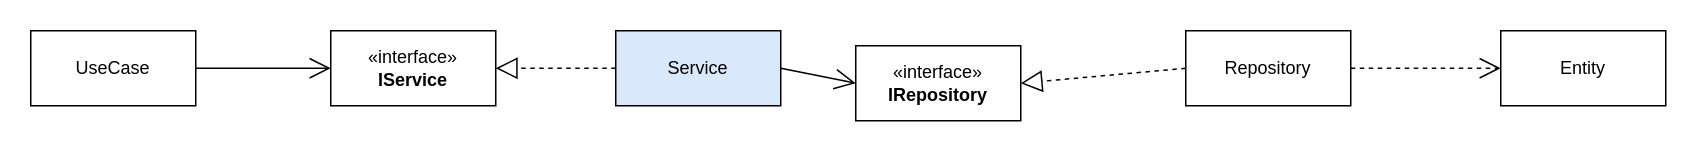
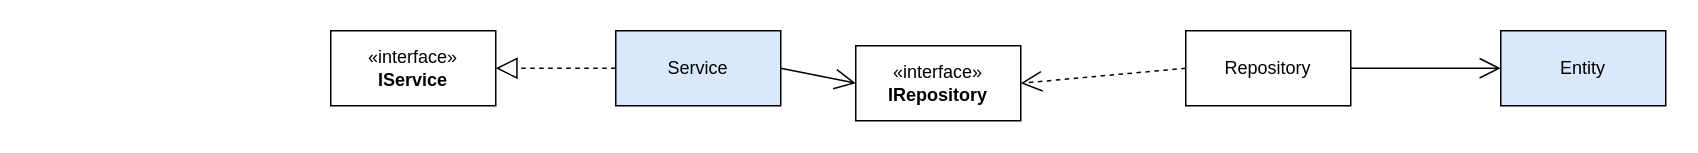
(113, 68) -> none
(261, 68) -> none
(1424, 68) -> (1424, 68)
(1583, 68) -> (1583, 68)
(1043, 81) -> (1036, 82)
